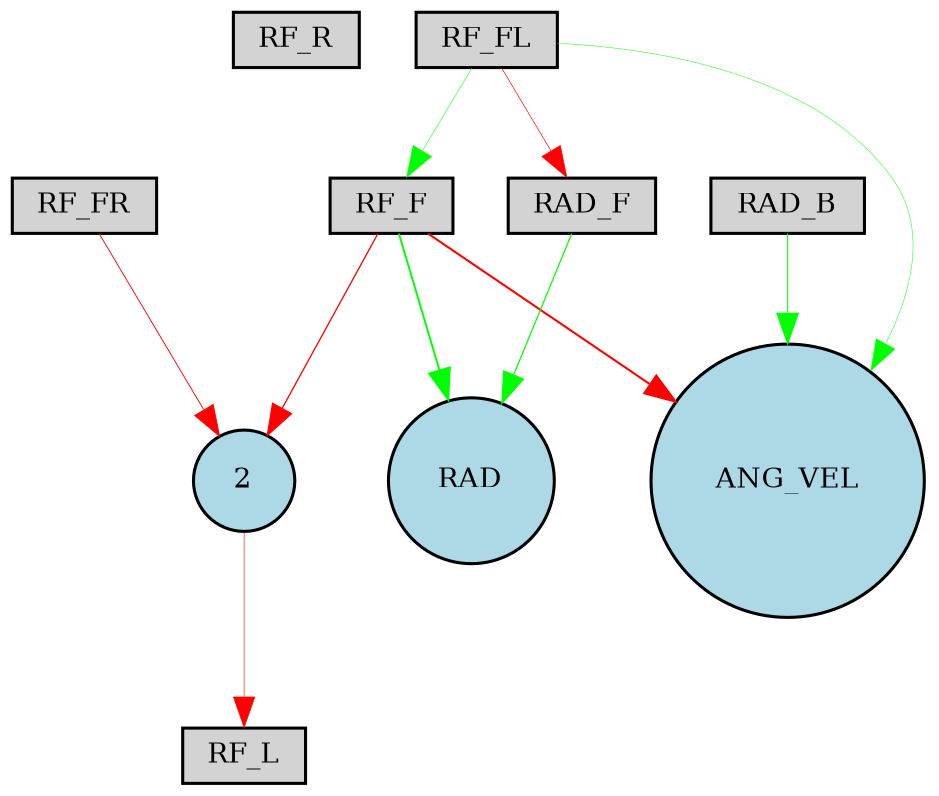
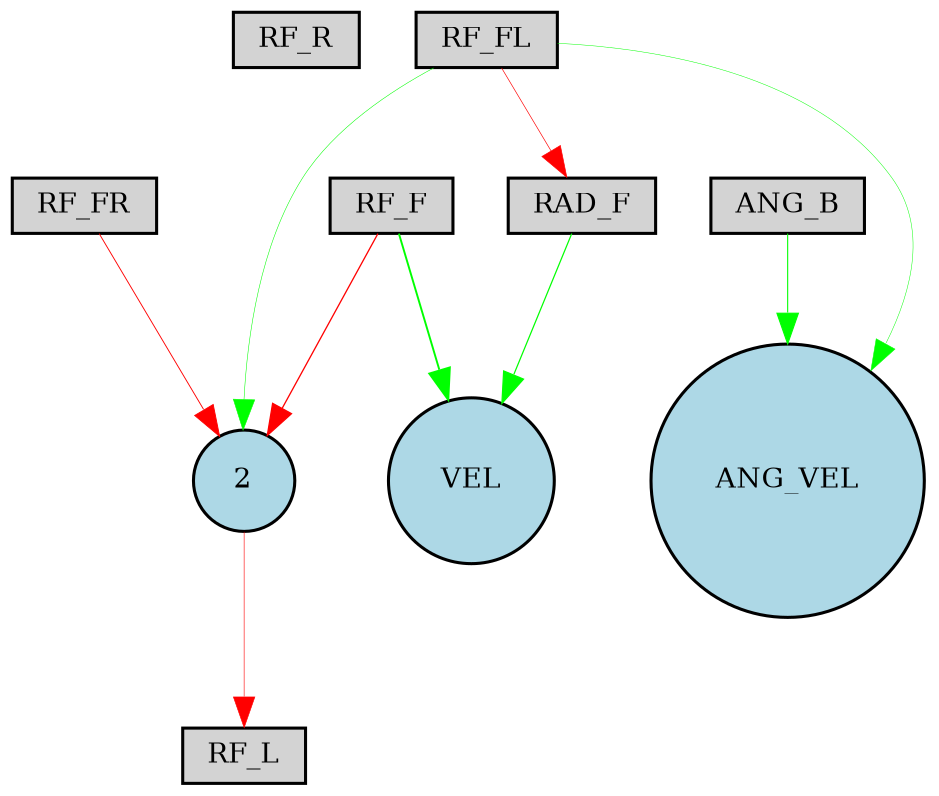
(447, 109) -> (288, 203)
(788, 206) -> (788, 206)
(522, 298) -> none
(471, 481) -> (471, 481)
